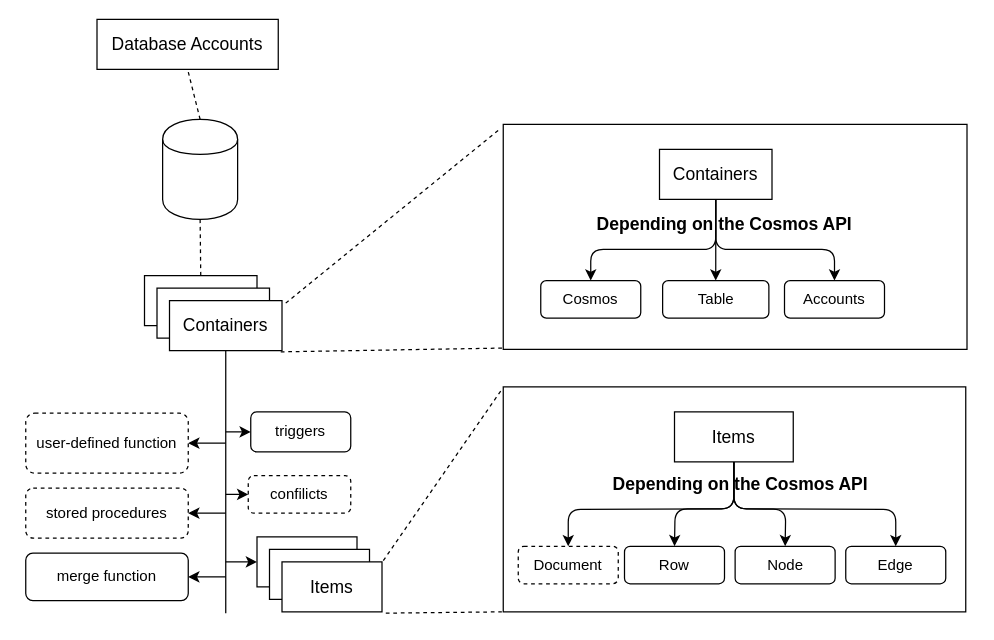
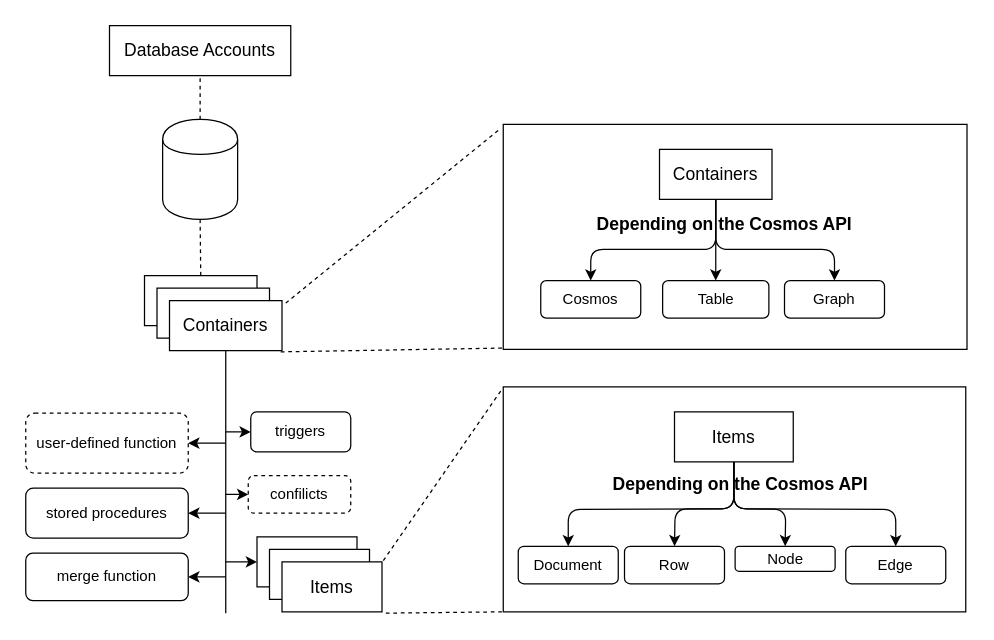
(188, 44) -> (200, 51)
(834, 299) -> (834, 299)
(107, 513) -> (107, 513)
(568, 565) -> (568, 565)
(785, 565) -> (785, 559)
